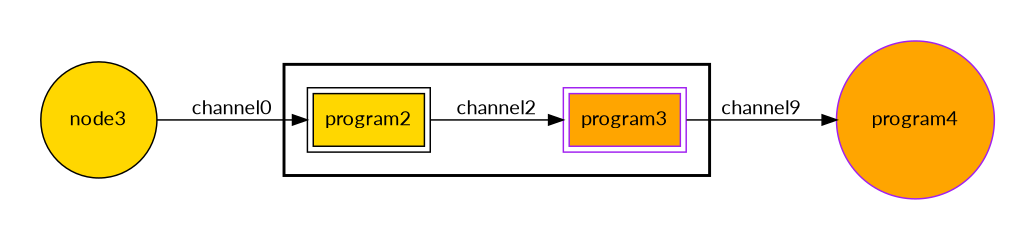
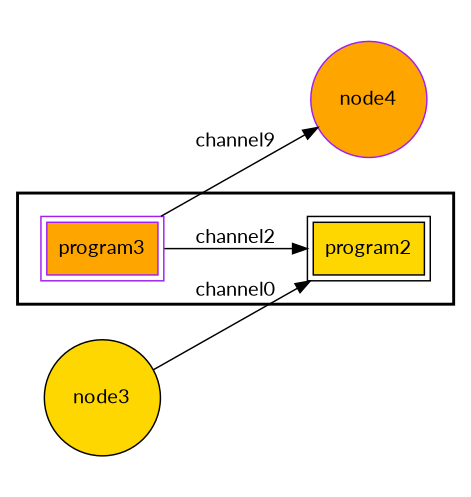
(490, 120) -> (228, 249)
(915, 120) -> (369, 99)
